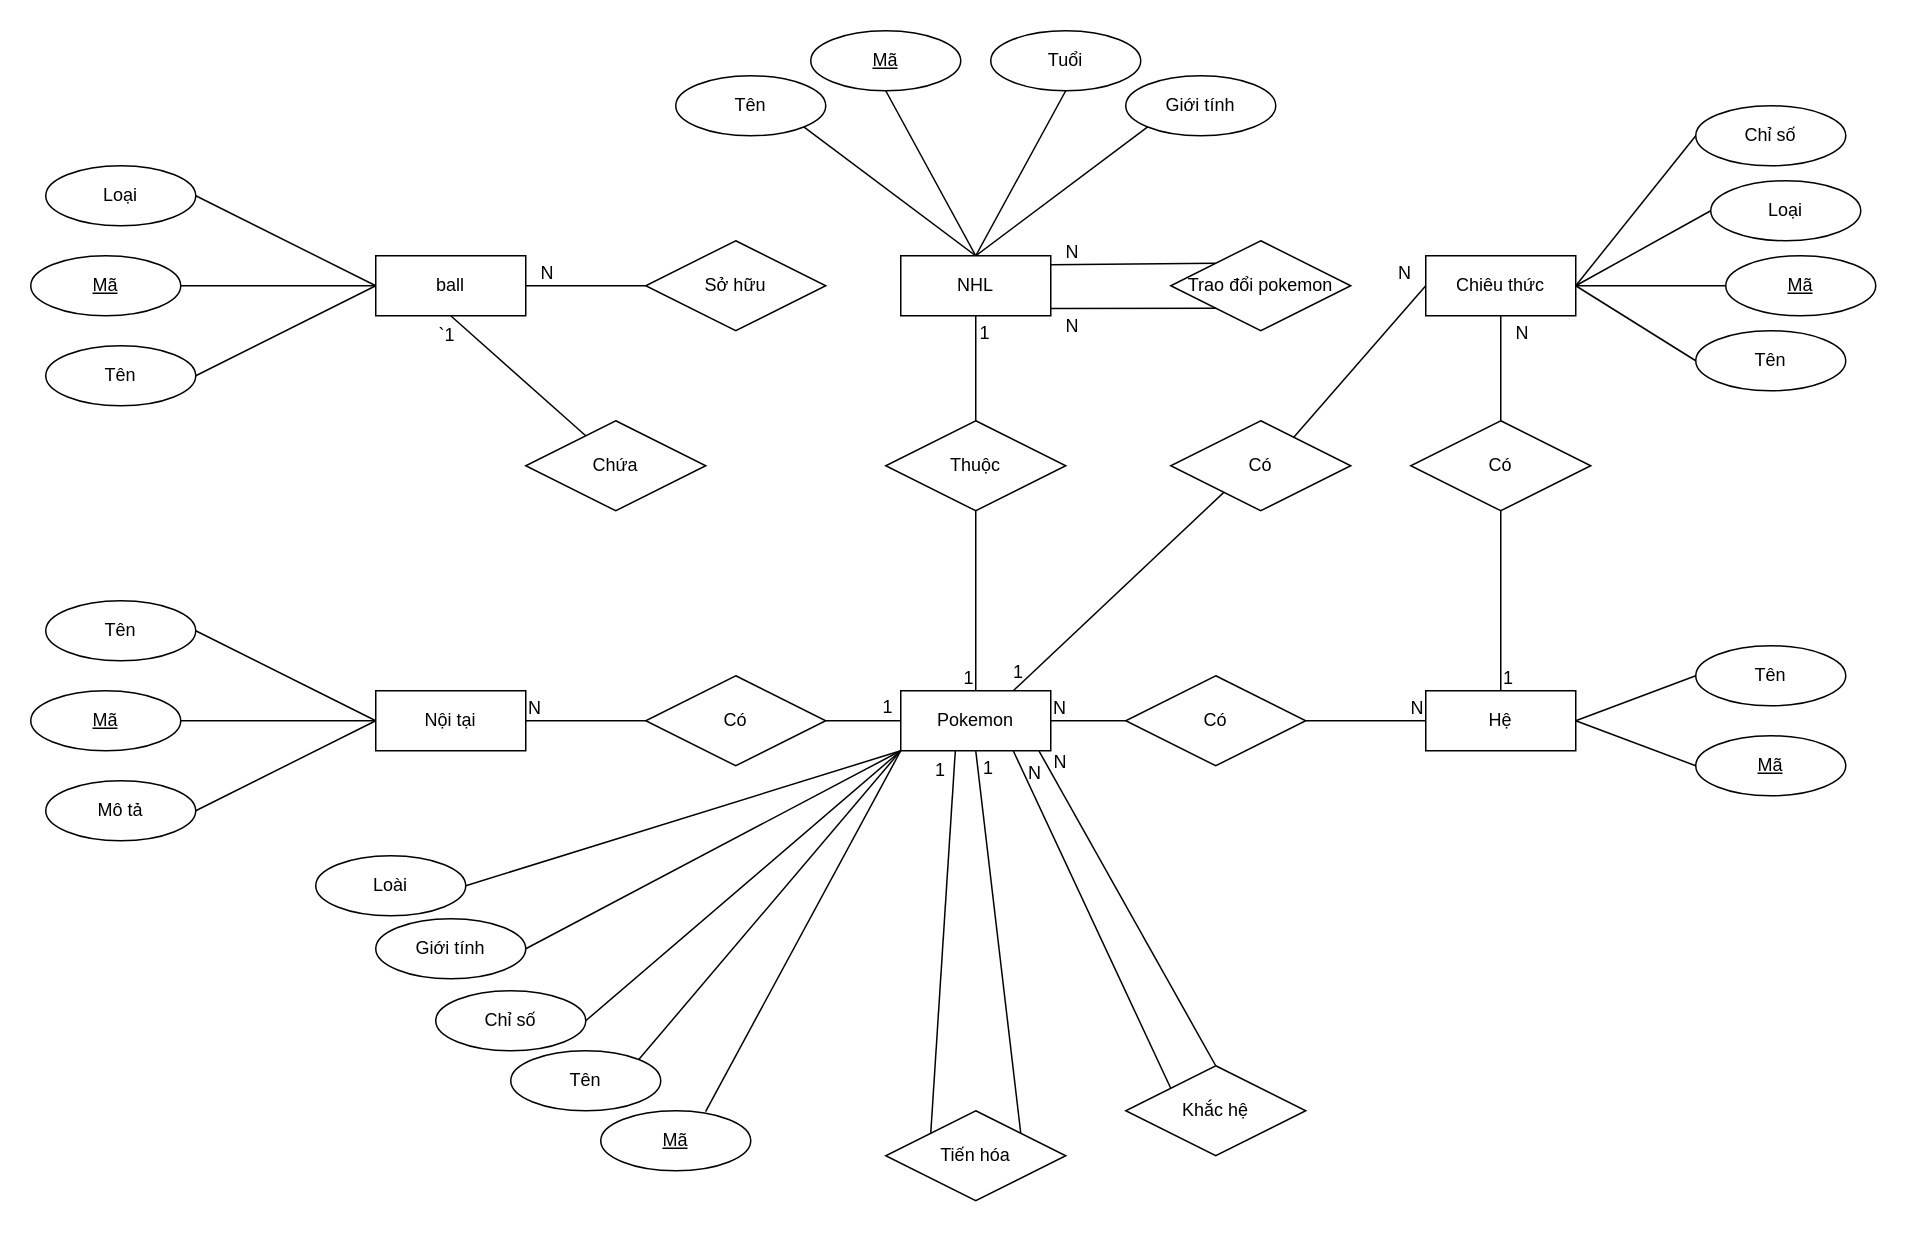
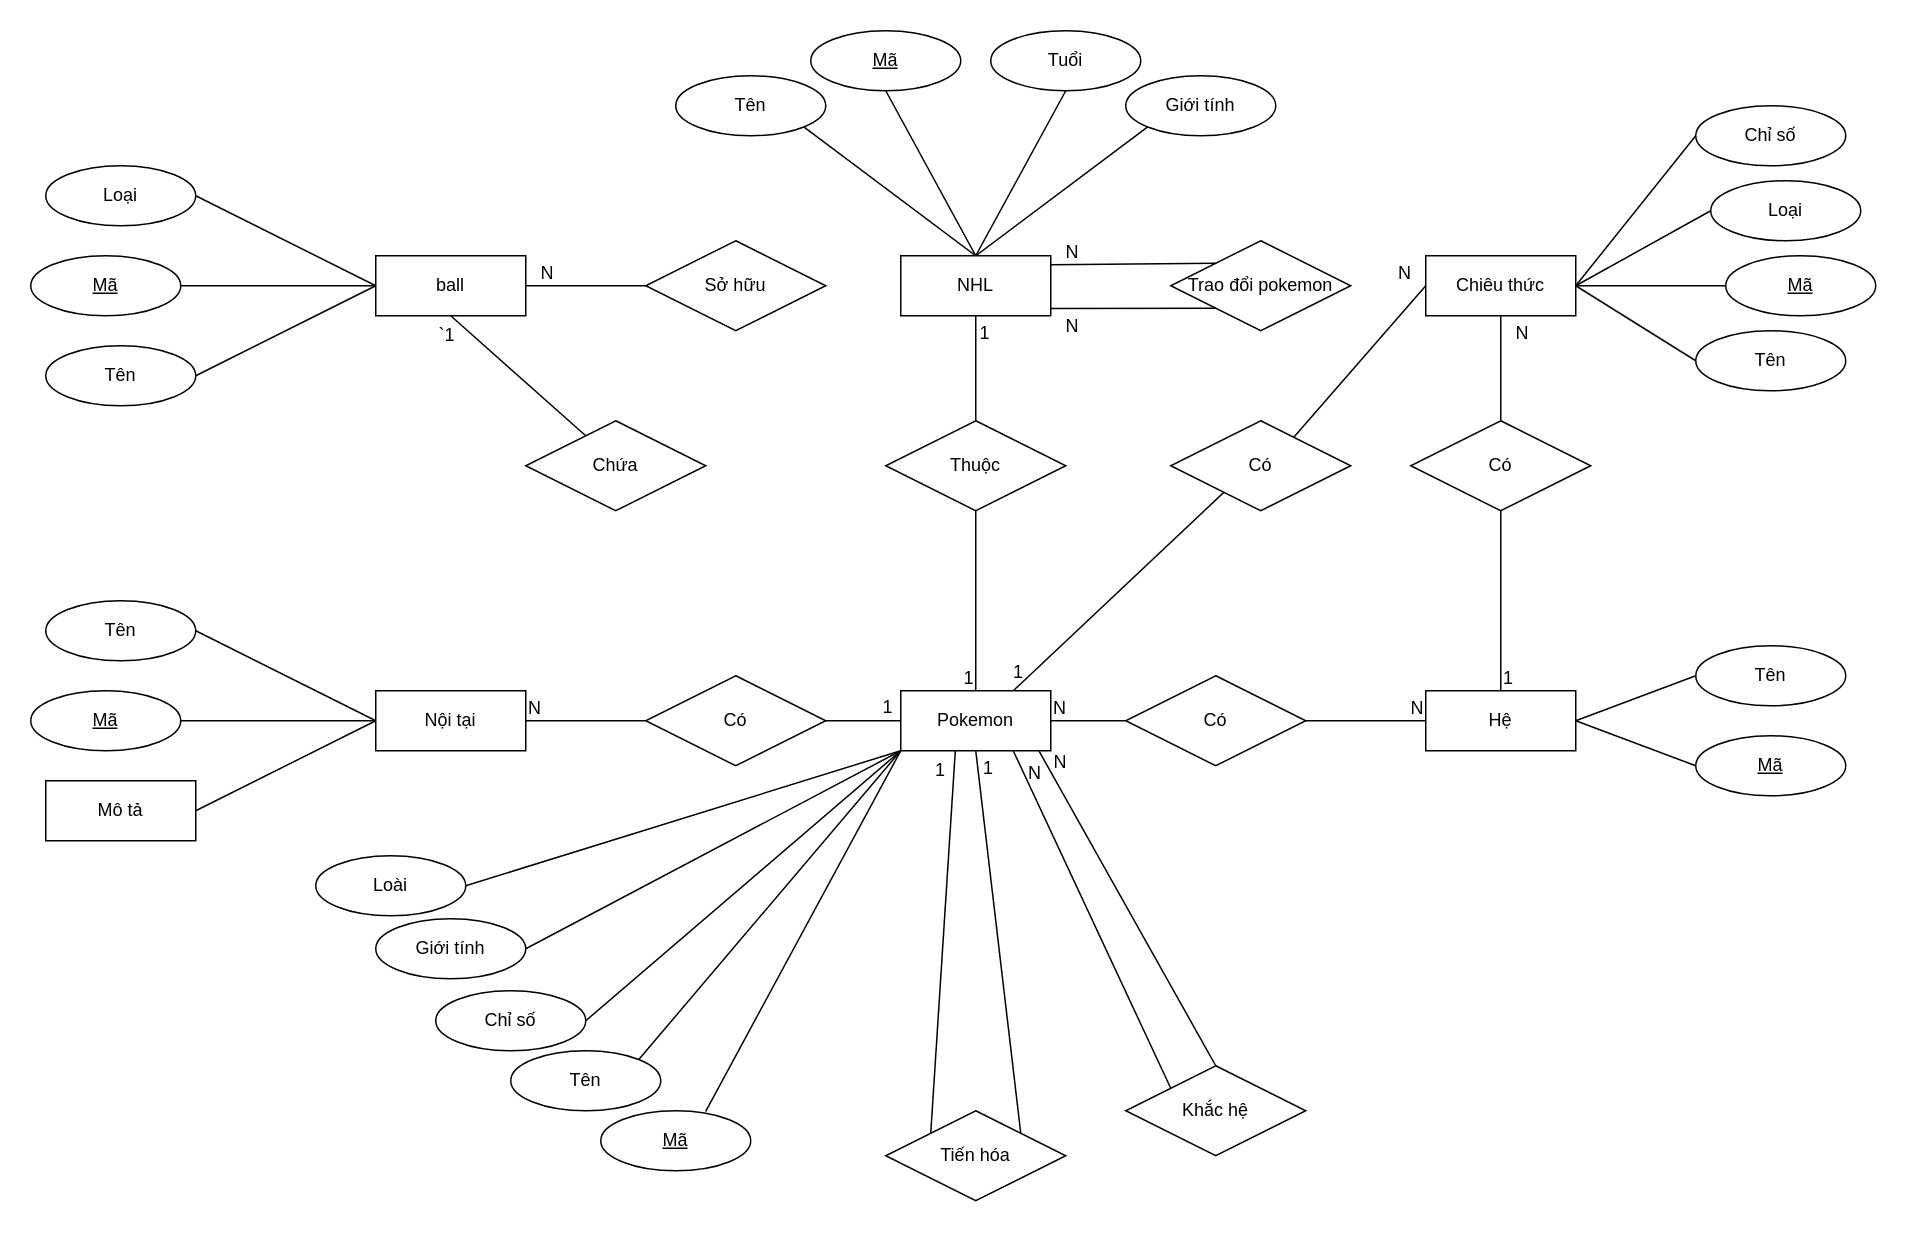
(121, 811) -> (121, 811)
